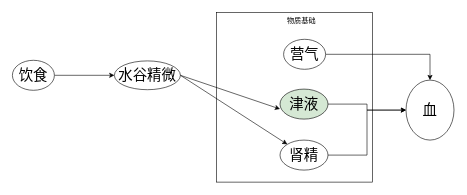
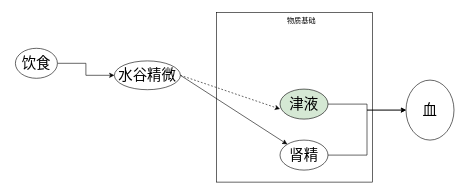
(305, 54) -> none
(429, 54) -> none
(33, 75) -> (36, 63)
(232, 93) -> (232, 93)
